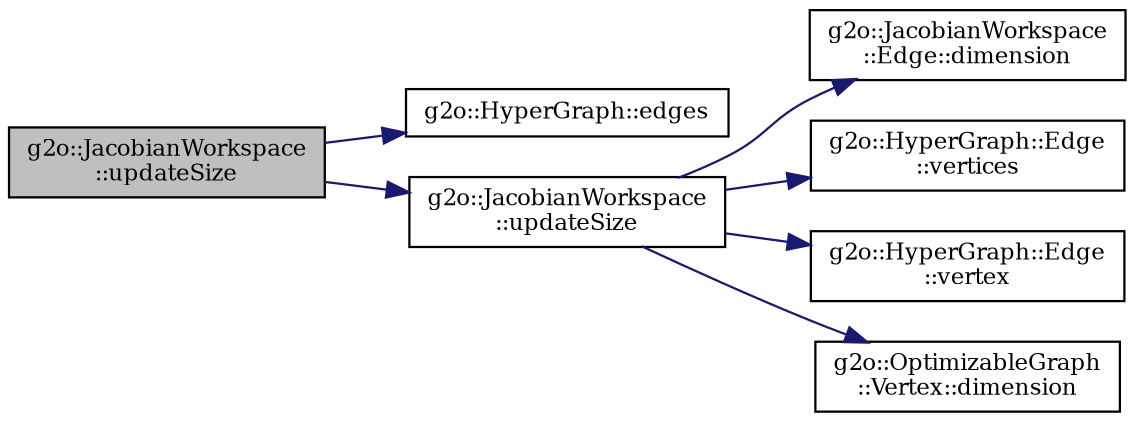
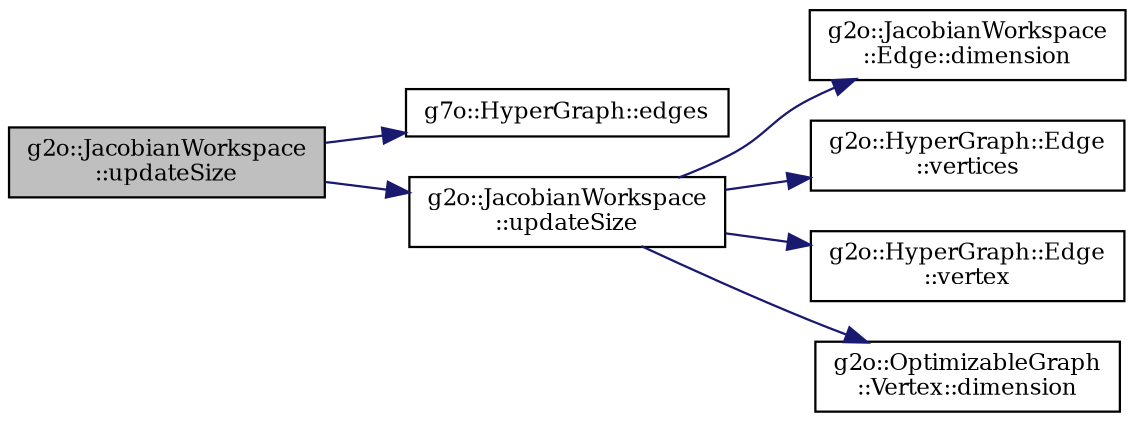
(567, 113) -> (567, 113)
